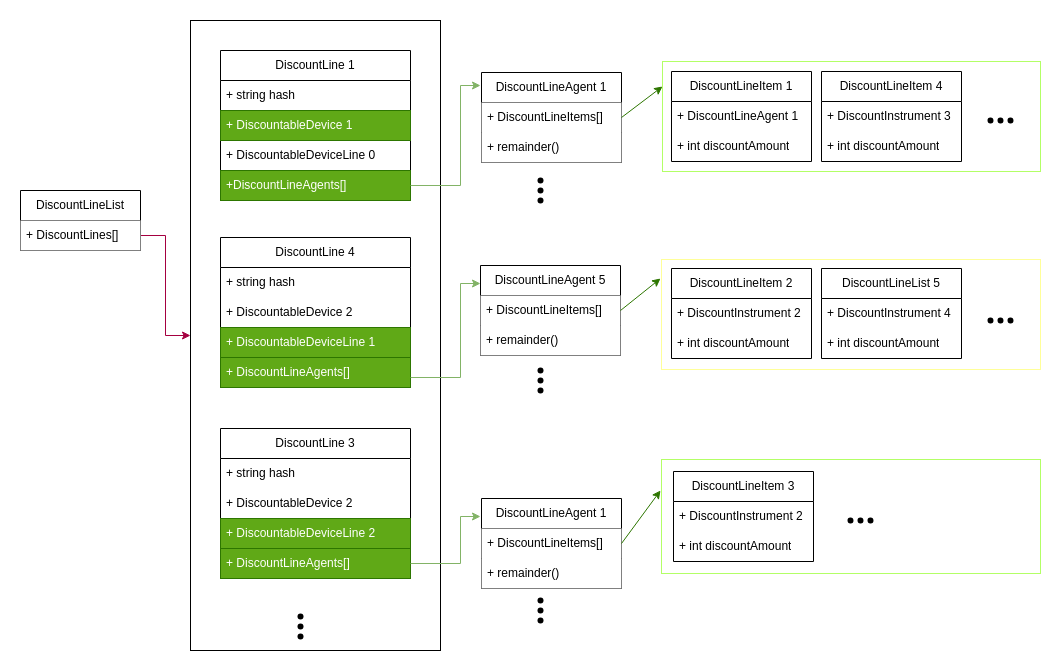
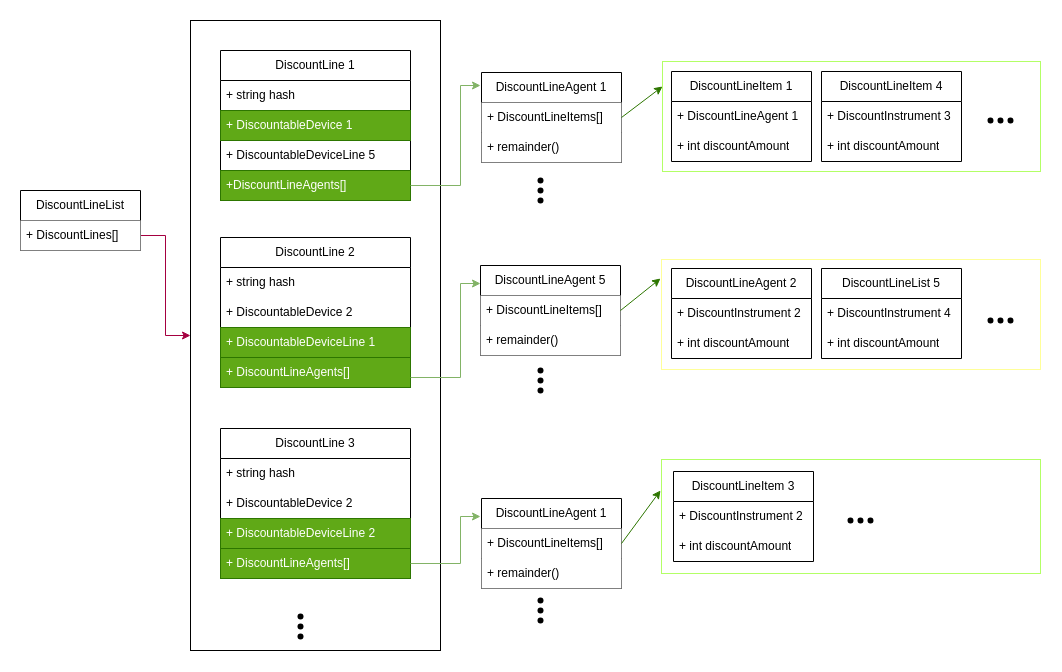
(305, 156) -> (305, 156)
(316, 253) -> (316, 253)
(742, 284) -> (742, 284)
